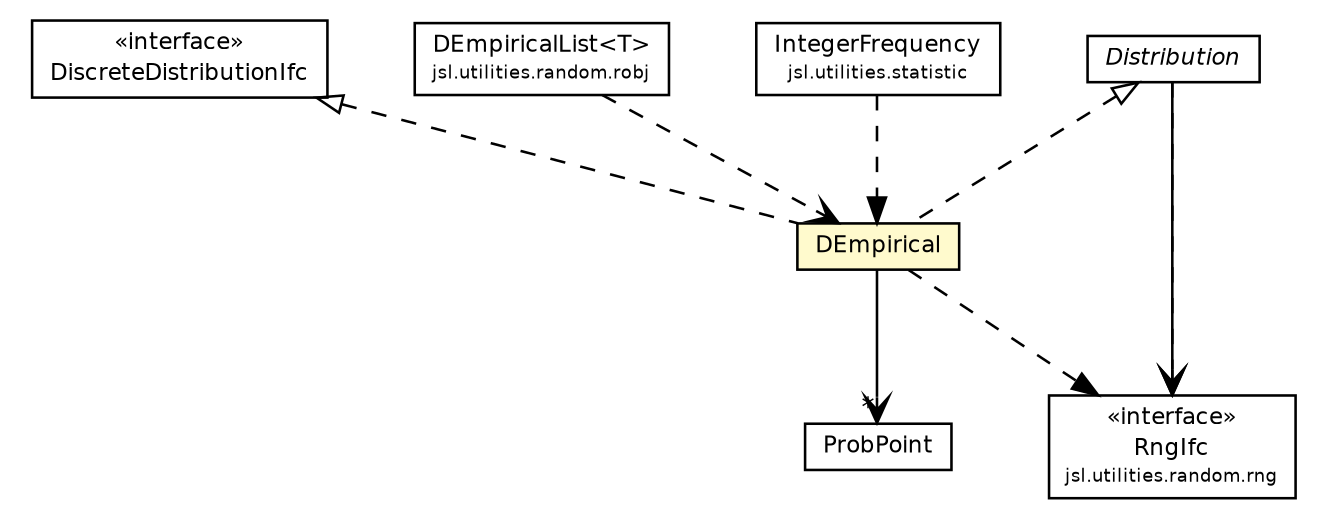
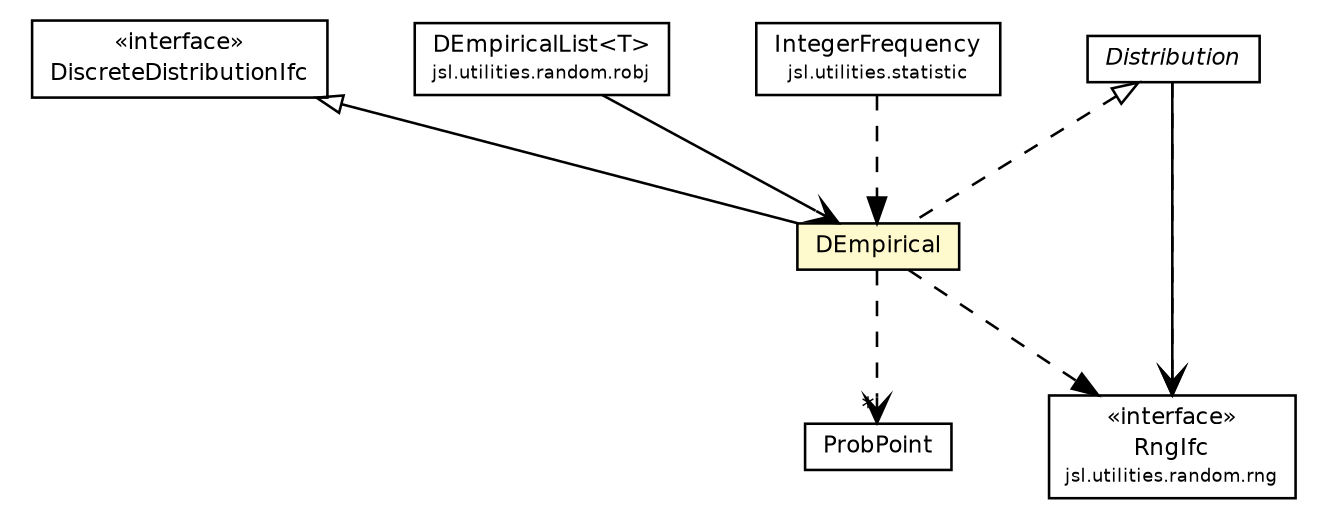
(709, 153) -> (709, 153)
(570, 164) -> (570, 164)
(877, 333) -> (877, 333)
